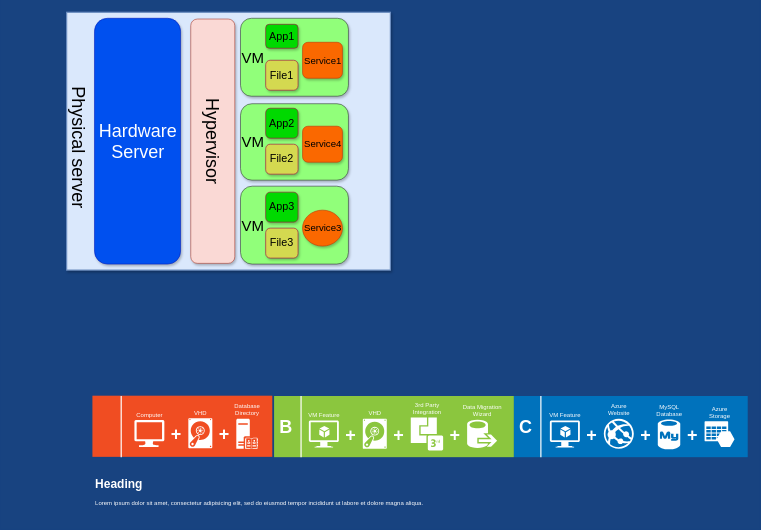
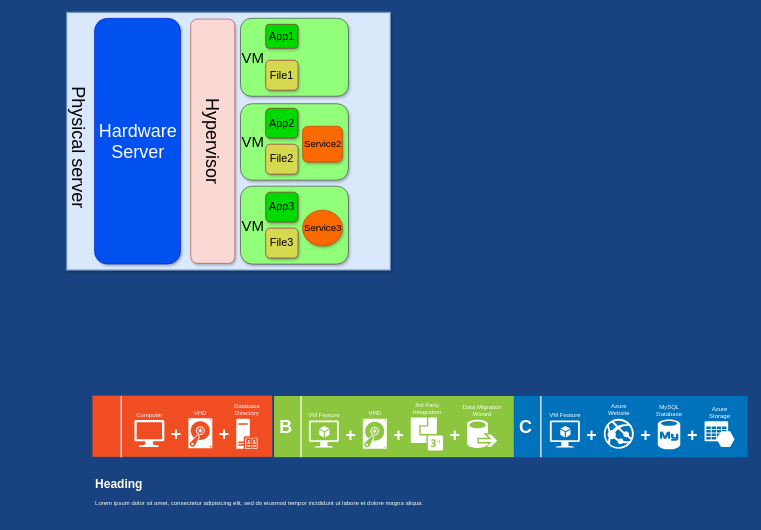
(322, 60) -> none
(323, 144) -> (323, 144)
